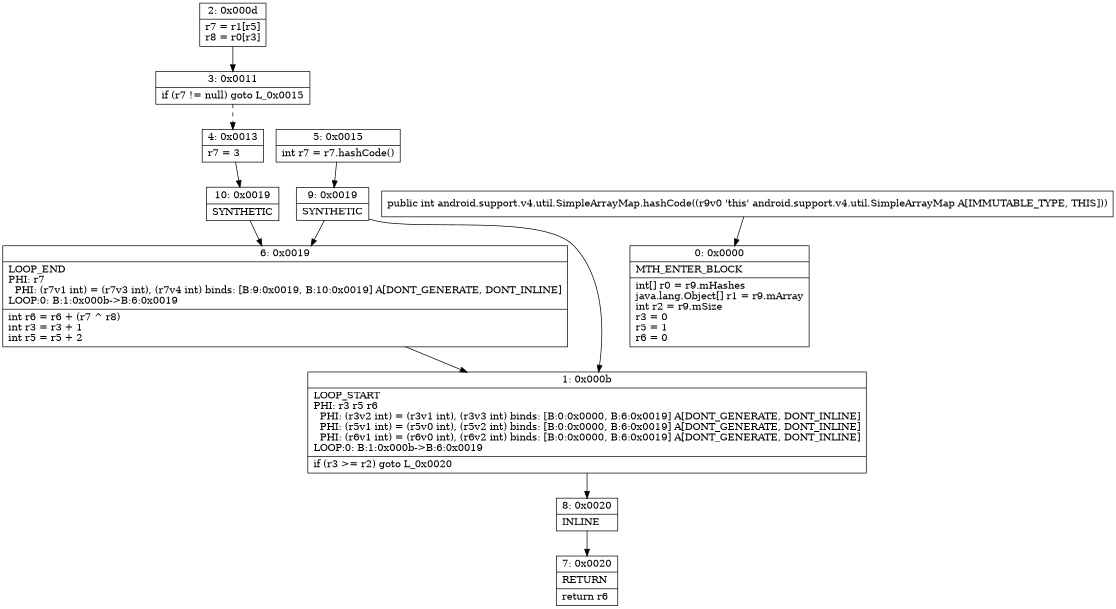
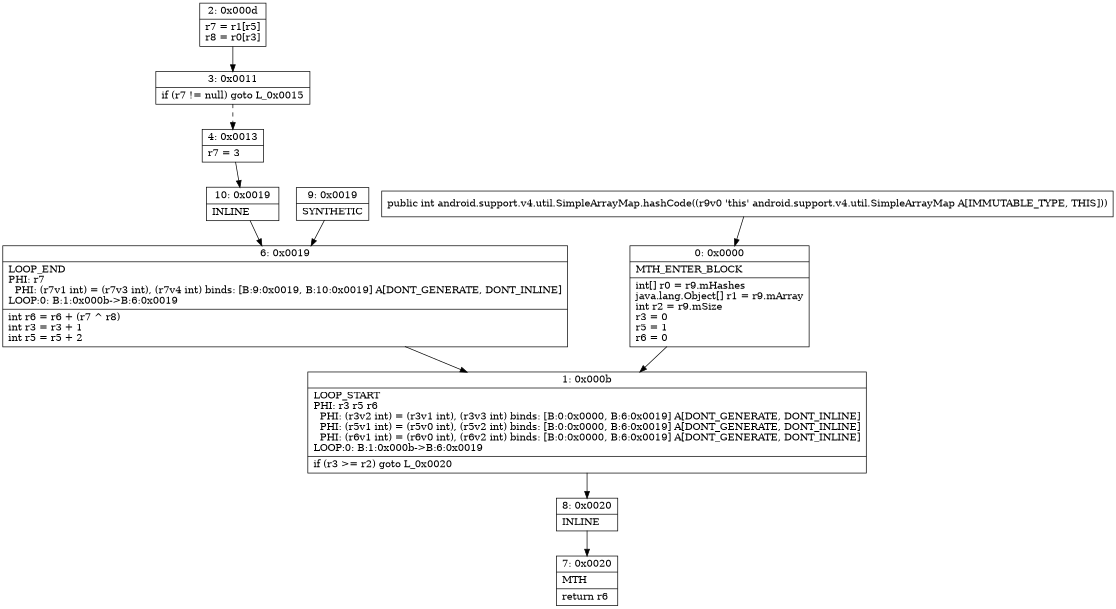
(338, 146) -> none
(243, 212) -> (231, 212)
(536, 230) -> (656, 357)
(585, 580) -> (575, 580)
